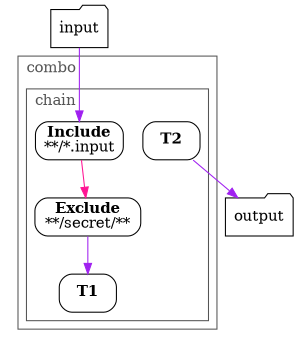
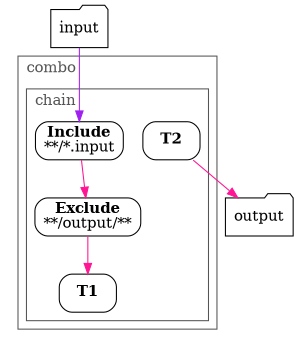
(211, 175) -> (211, 175)
(88, 223) -> (88, 223)
(88, 250) -> (88, 250)
